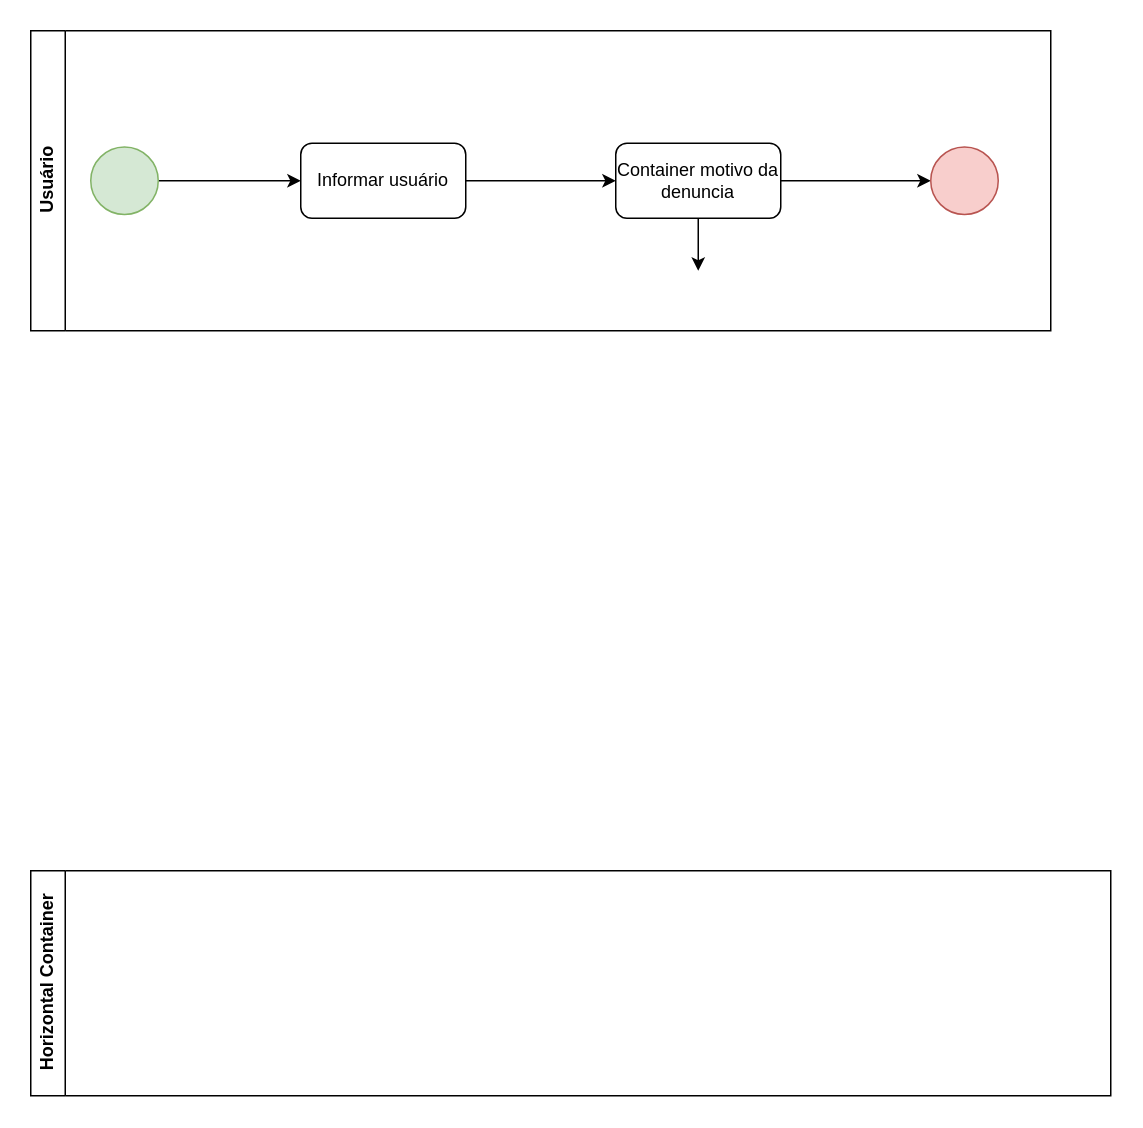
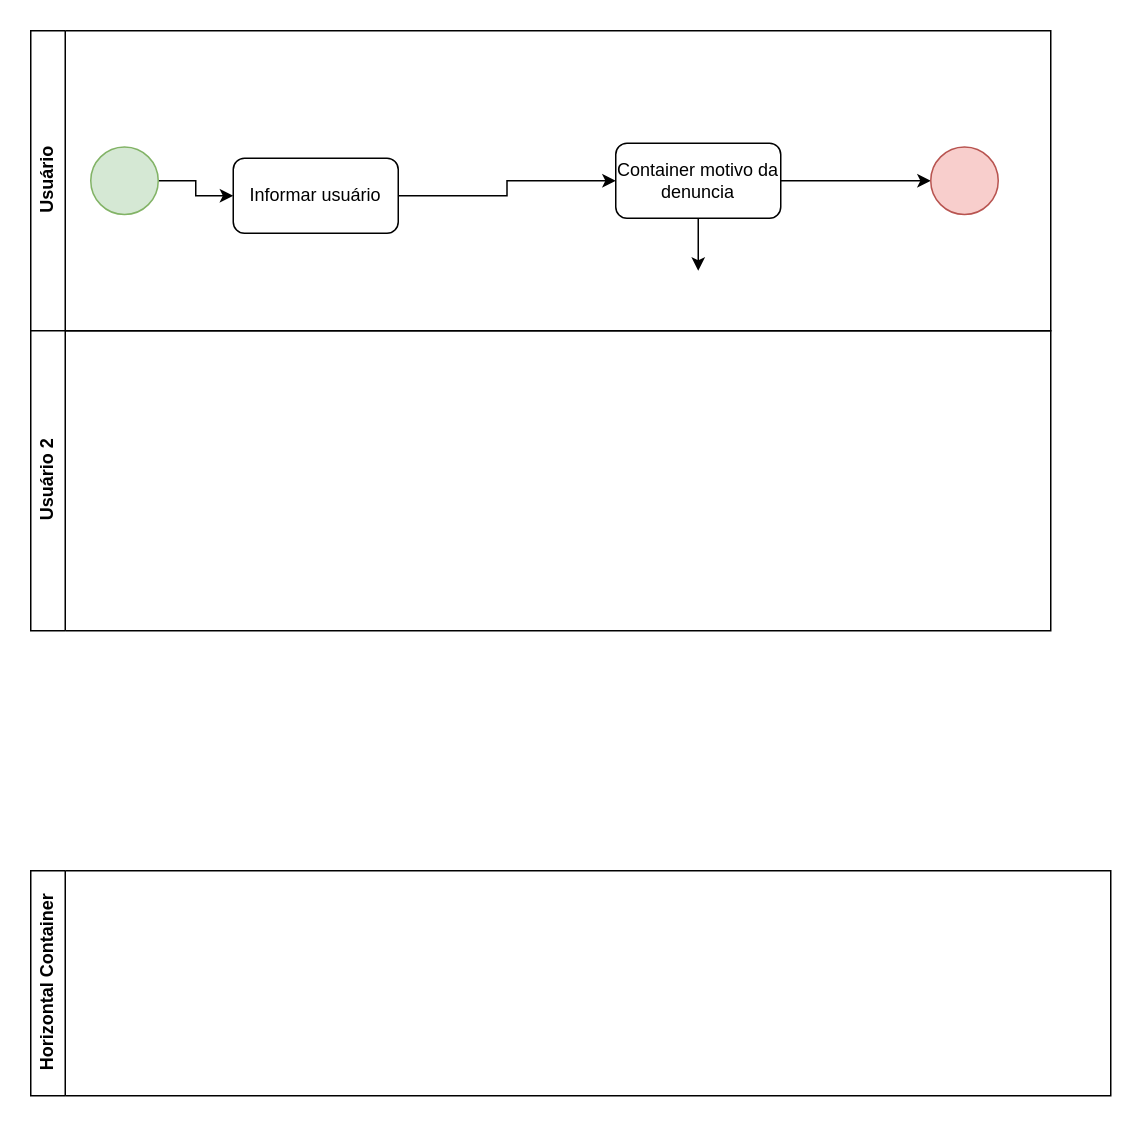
(383, 181) -> (316, 196)
none -> (541, 481)
